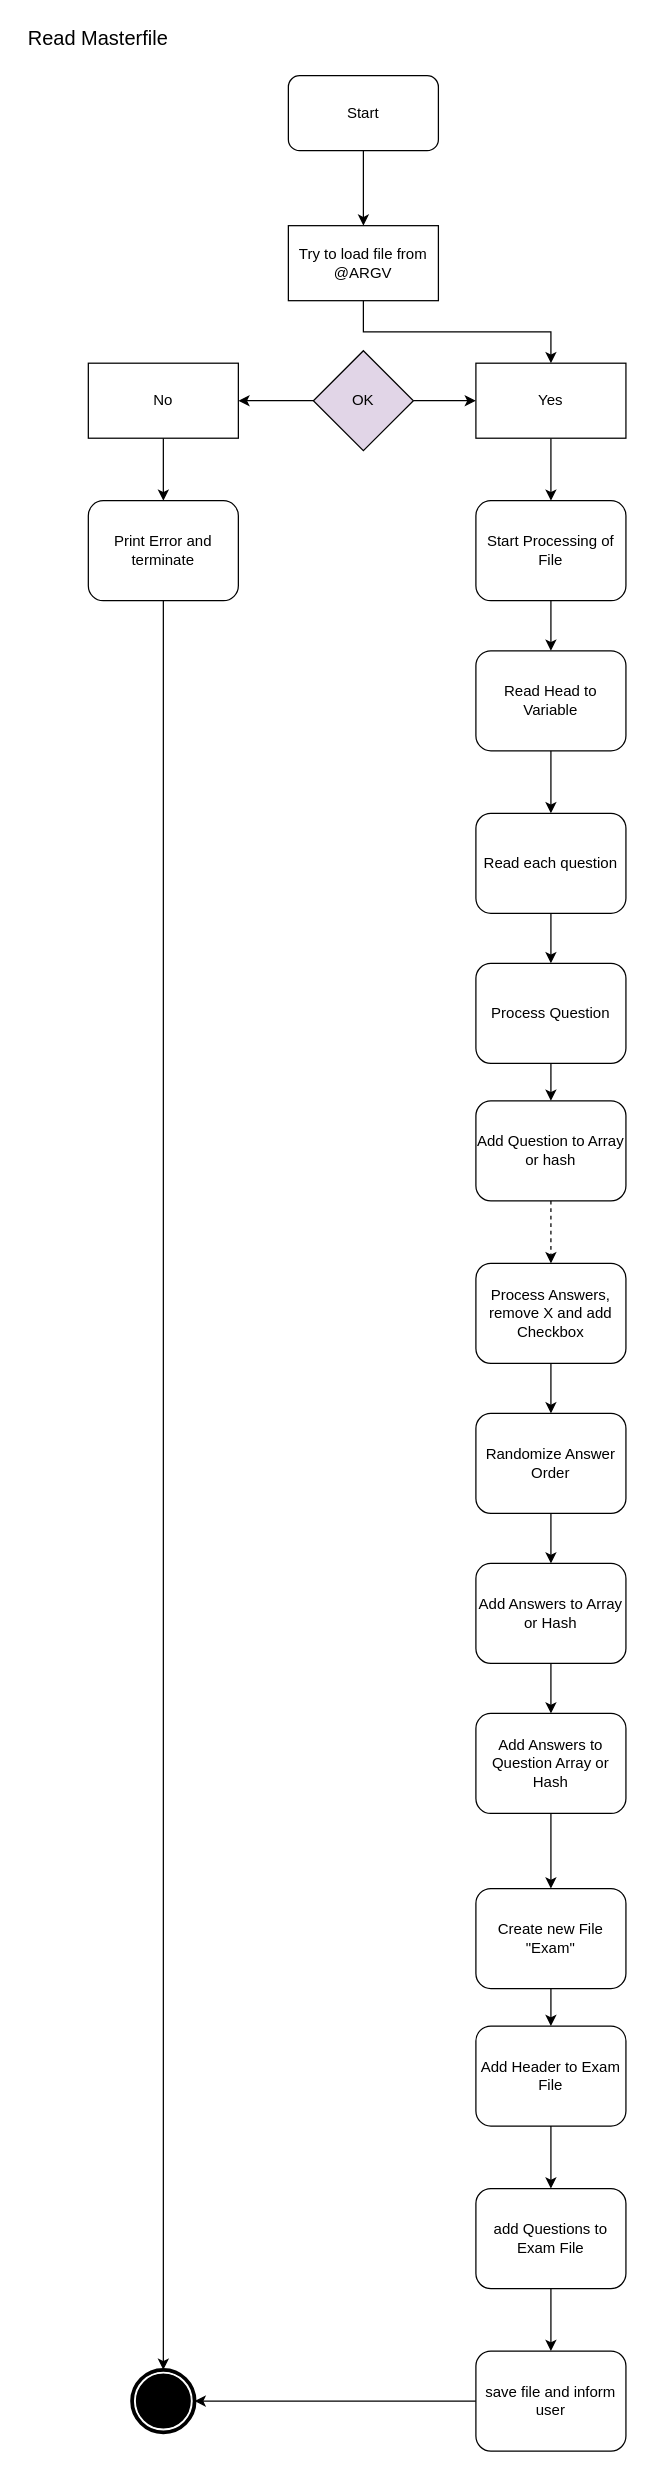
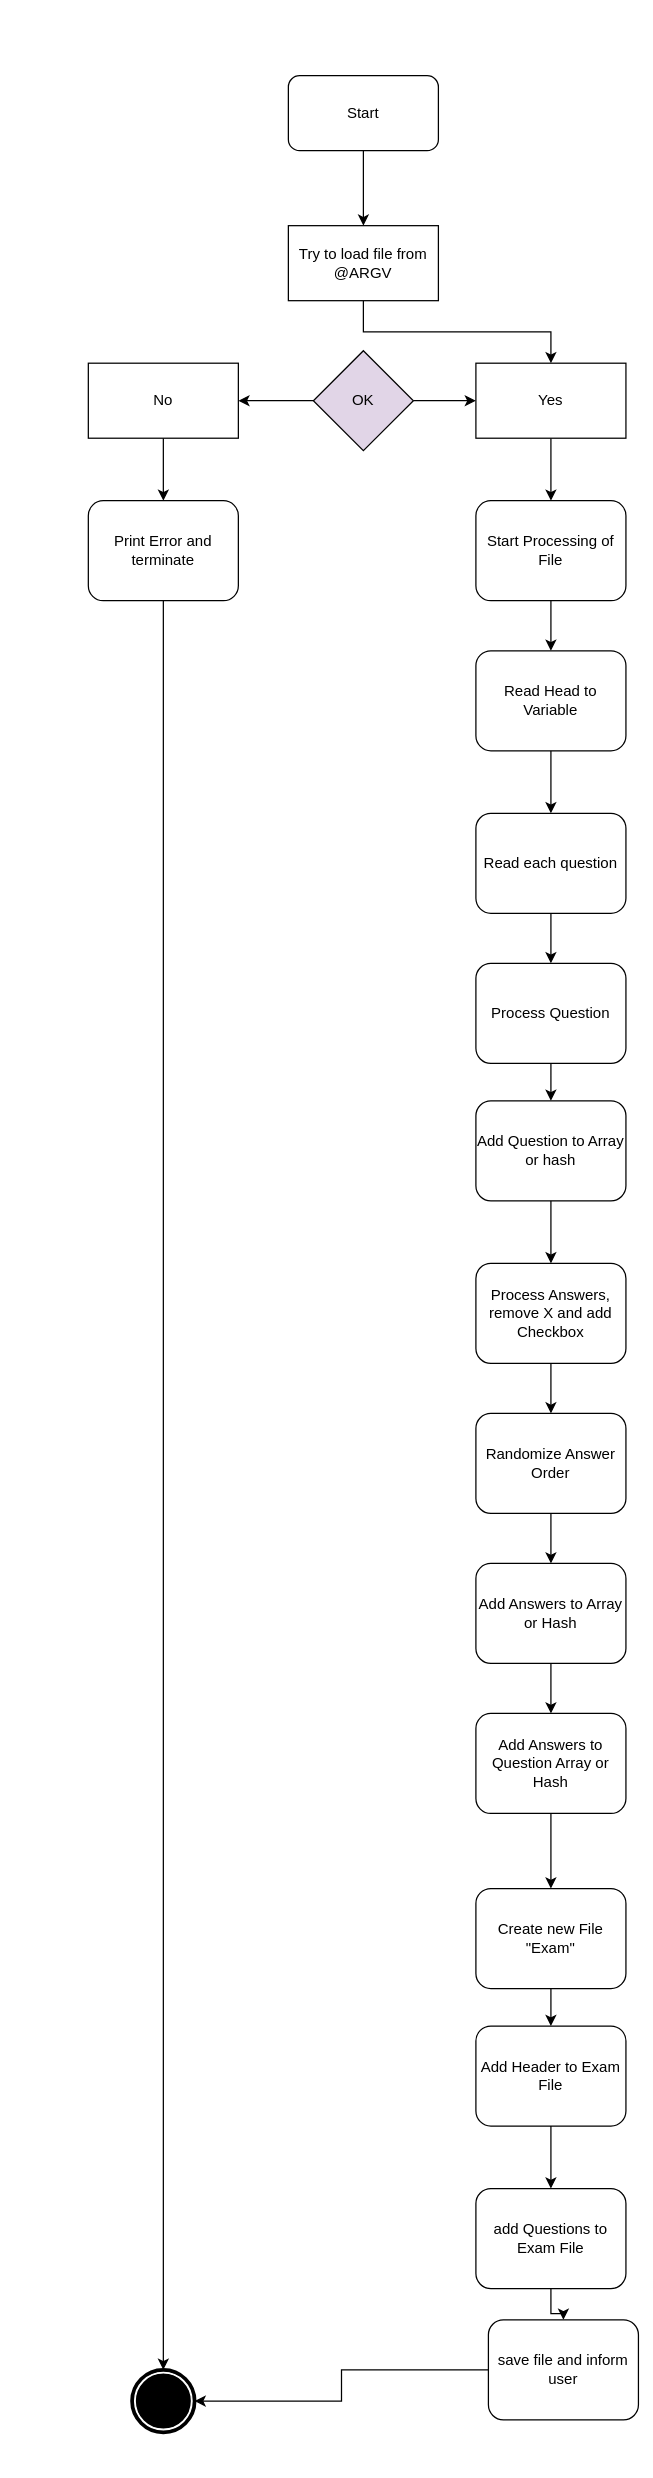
(126, 38) -> none
(551, 1228) -> (551, 1228)
(551, 2401) -> (563, 2369)
